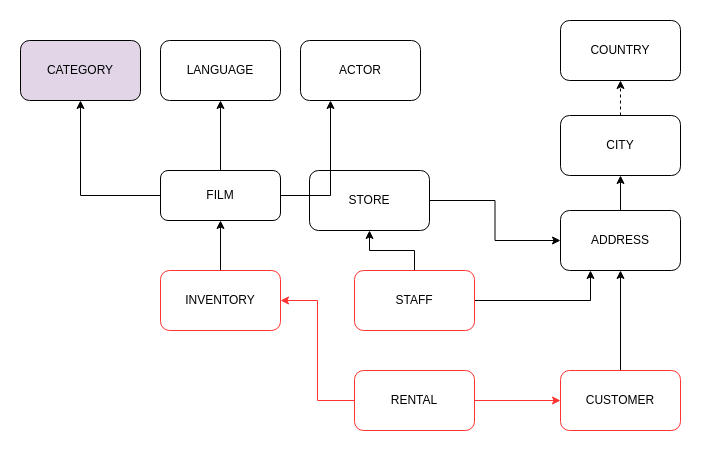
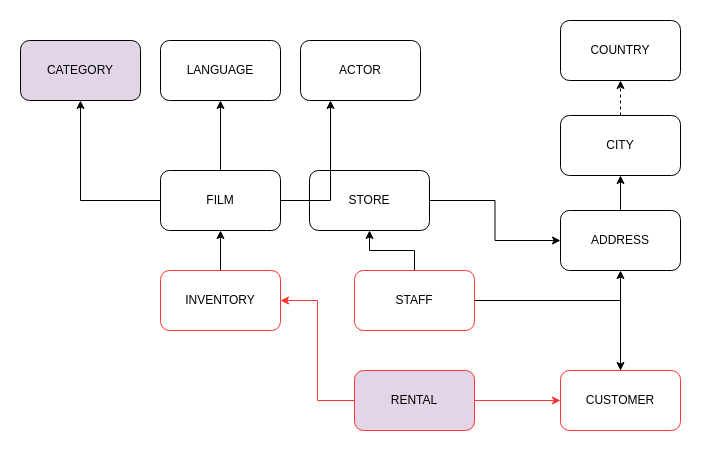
(221, 196) -> (221, 201)
(591, 290) -> (603, 301)
(415, 401) -> (415, 401)
